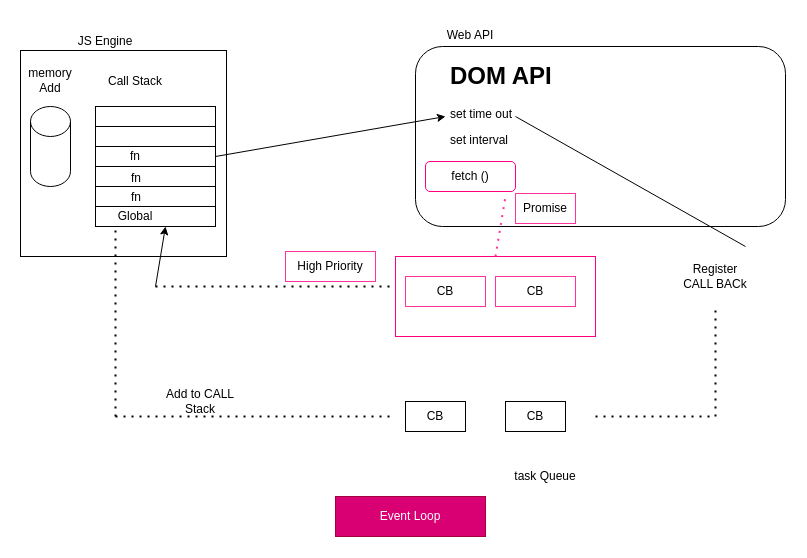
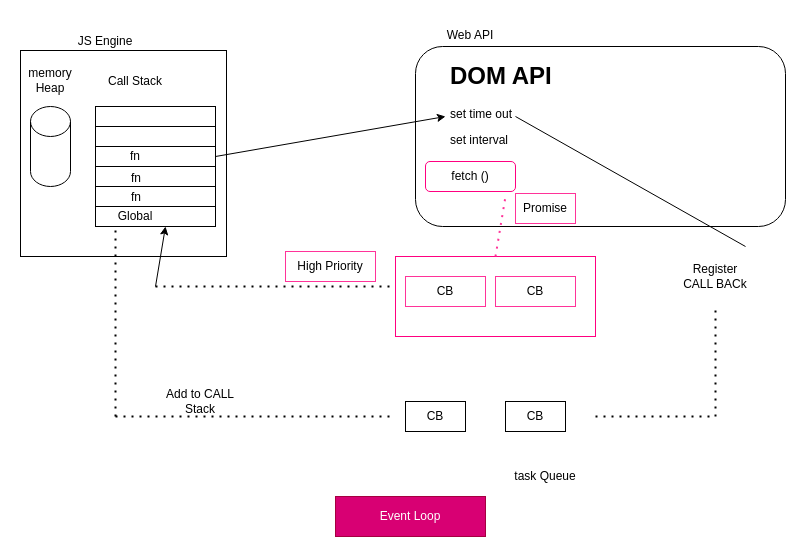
(51, 81) -> (51, 81)
